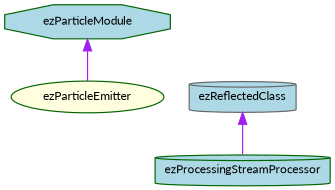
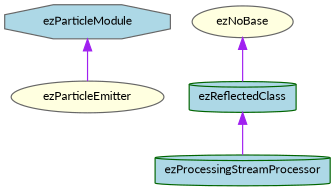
(88, 22) -> (88, 22)
none -> (243, 22)
(88, 97) -> (88, 97)
(243, 97) -> (243, 97)
